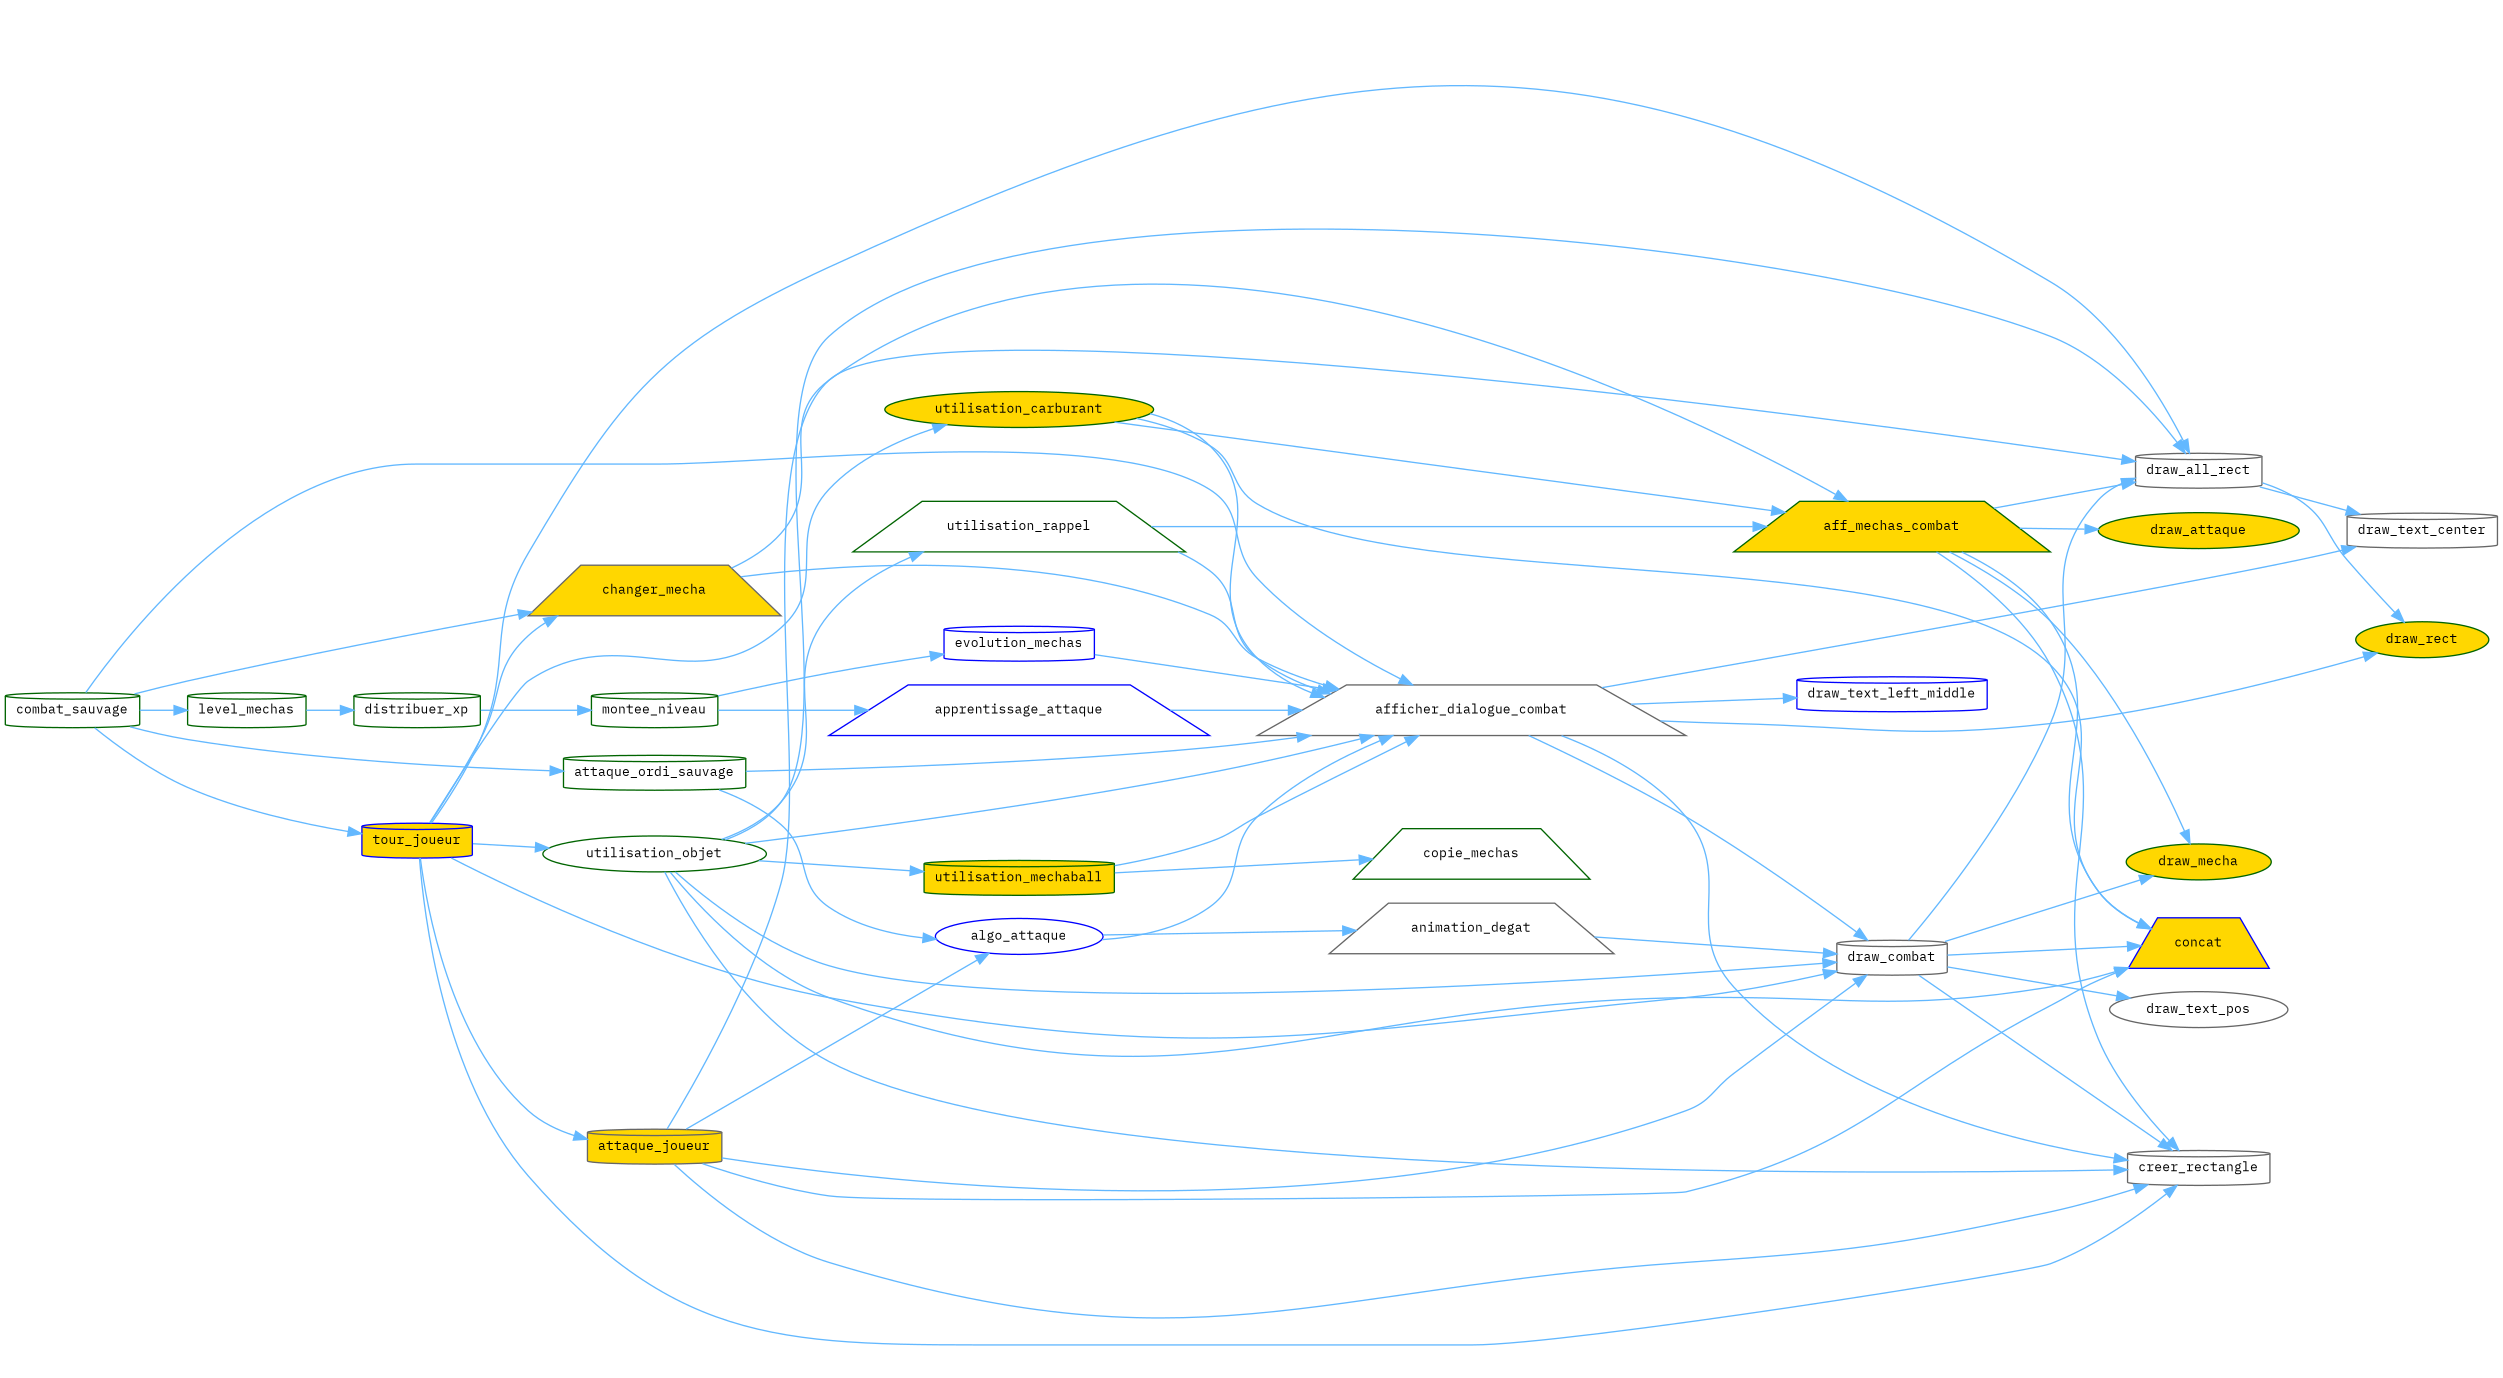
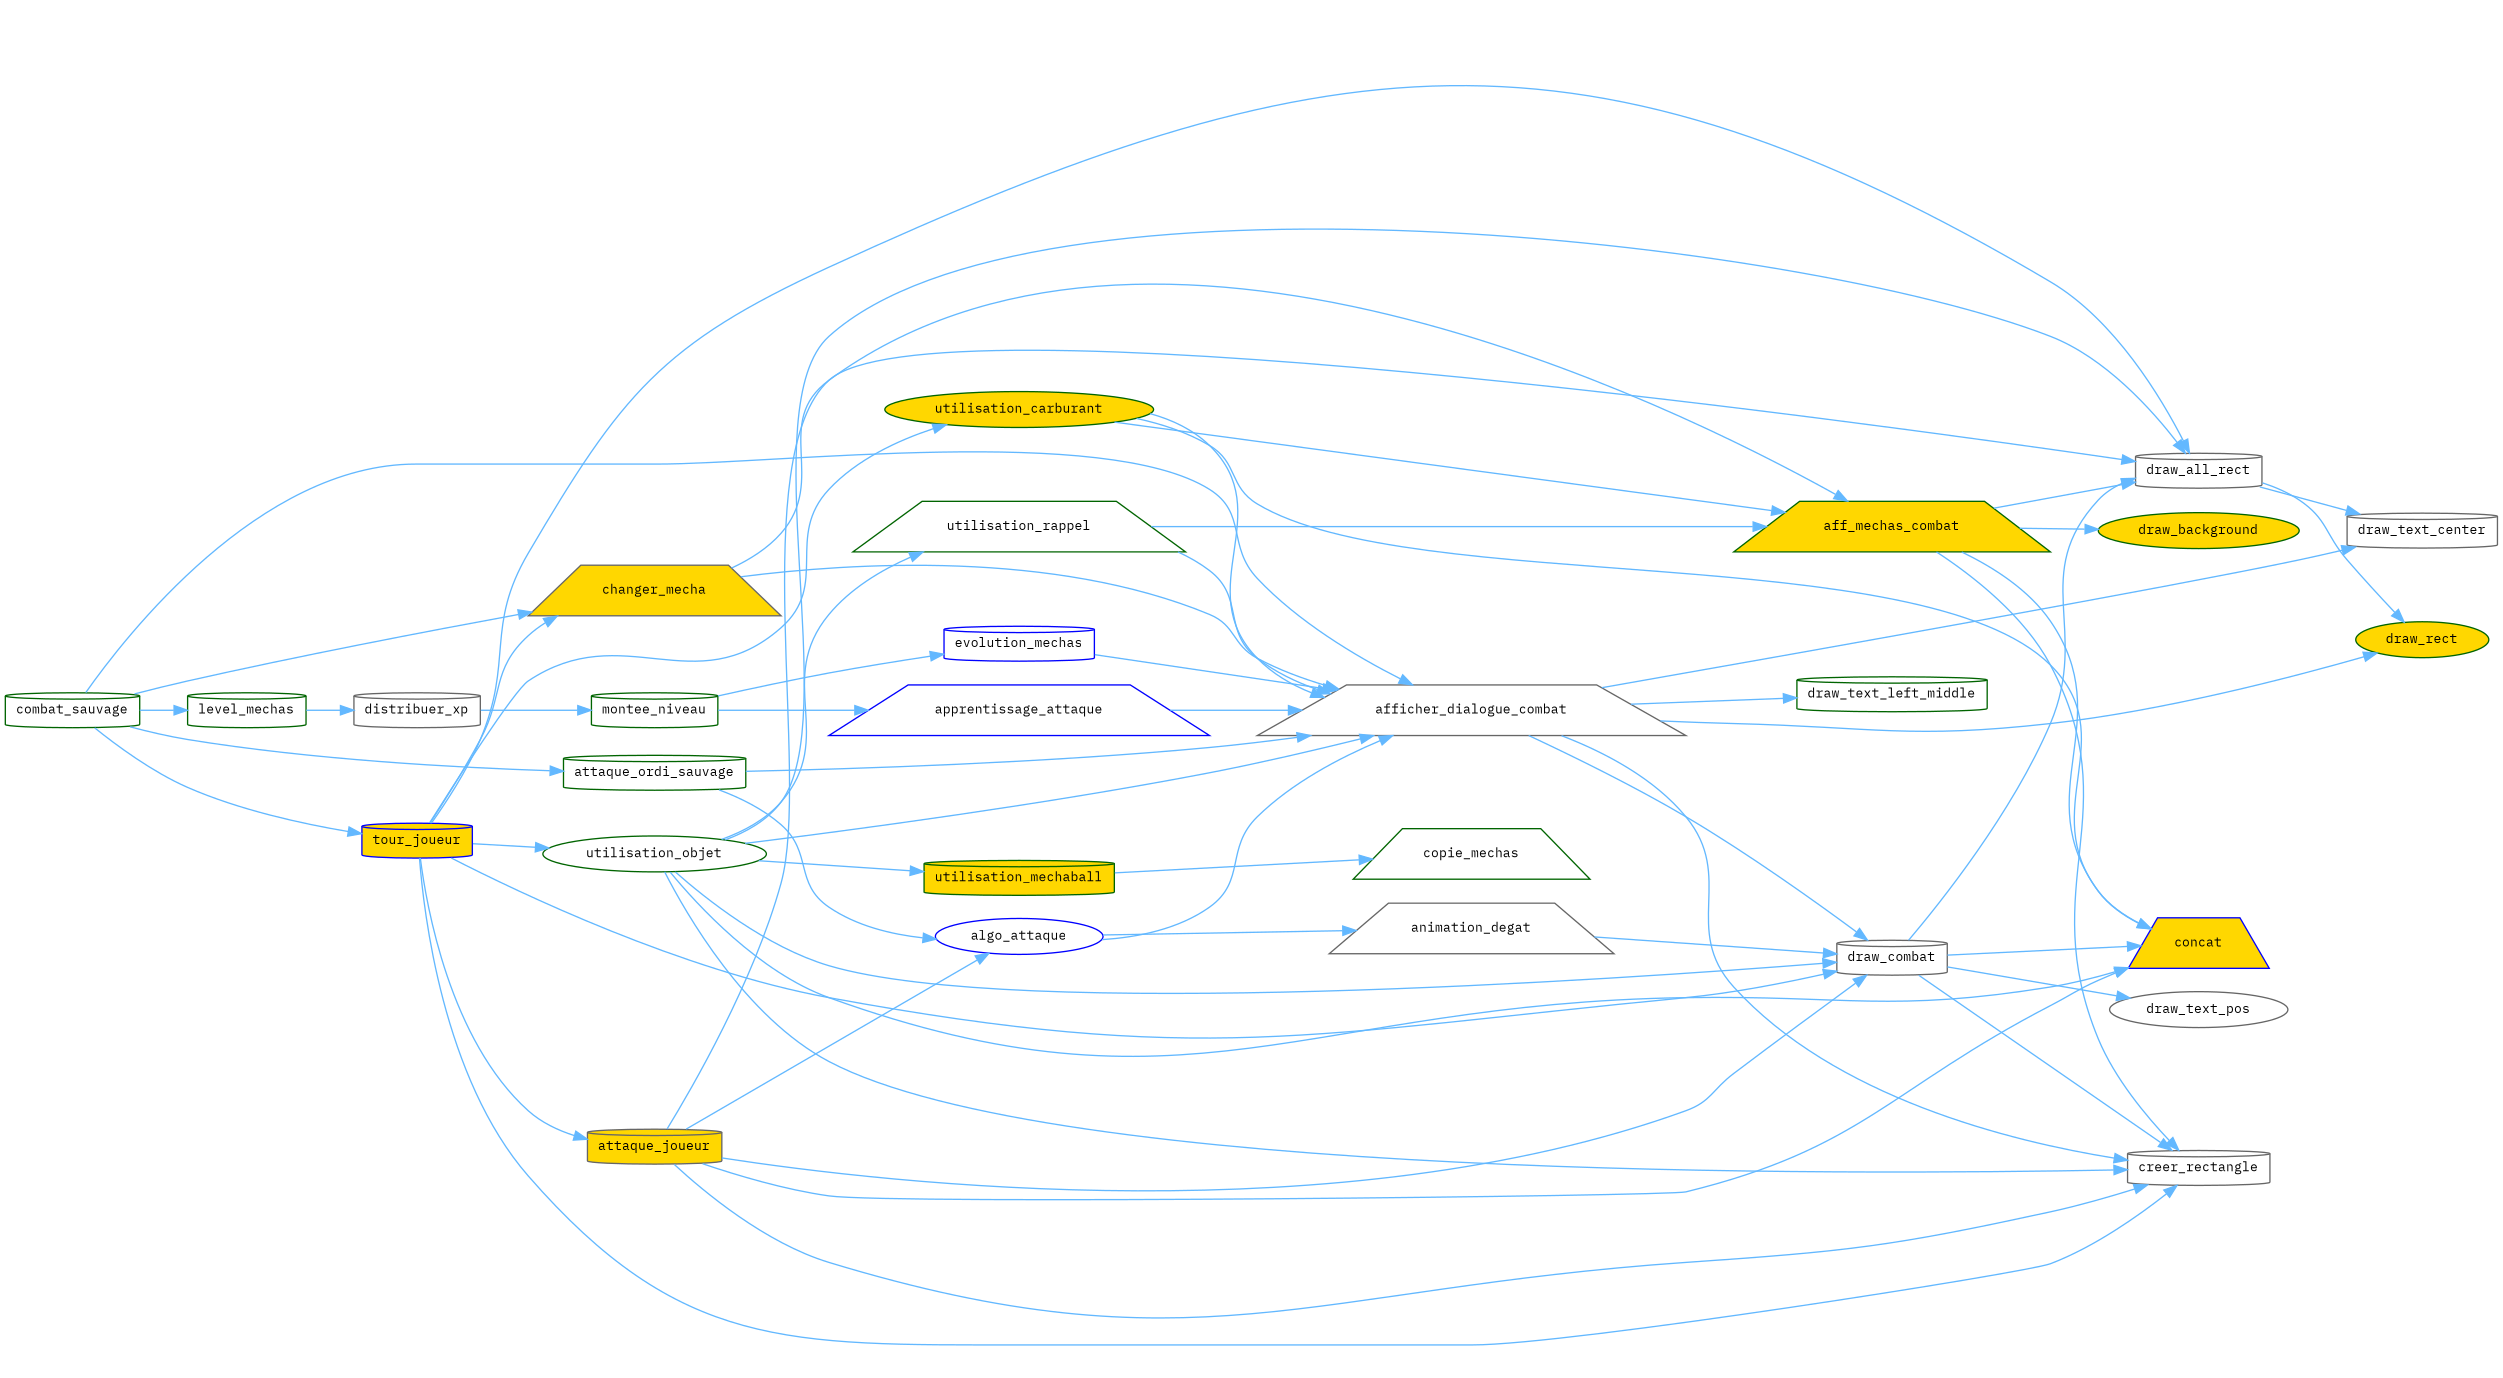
(2199, 531) -> (2199, 531)
(1892, 694) -> (1892, 694)
(417, 710) -> (417, 710)
(1236, 829) -> none
(2199, 862) -> none
